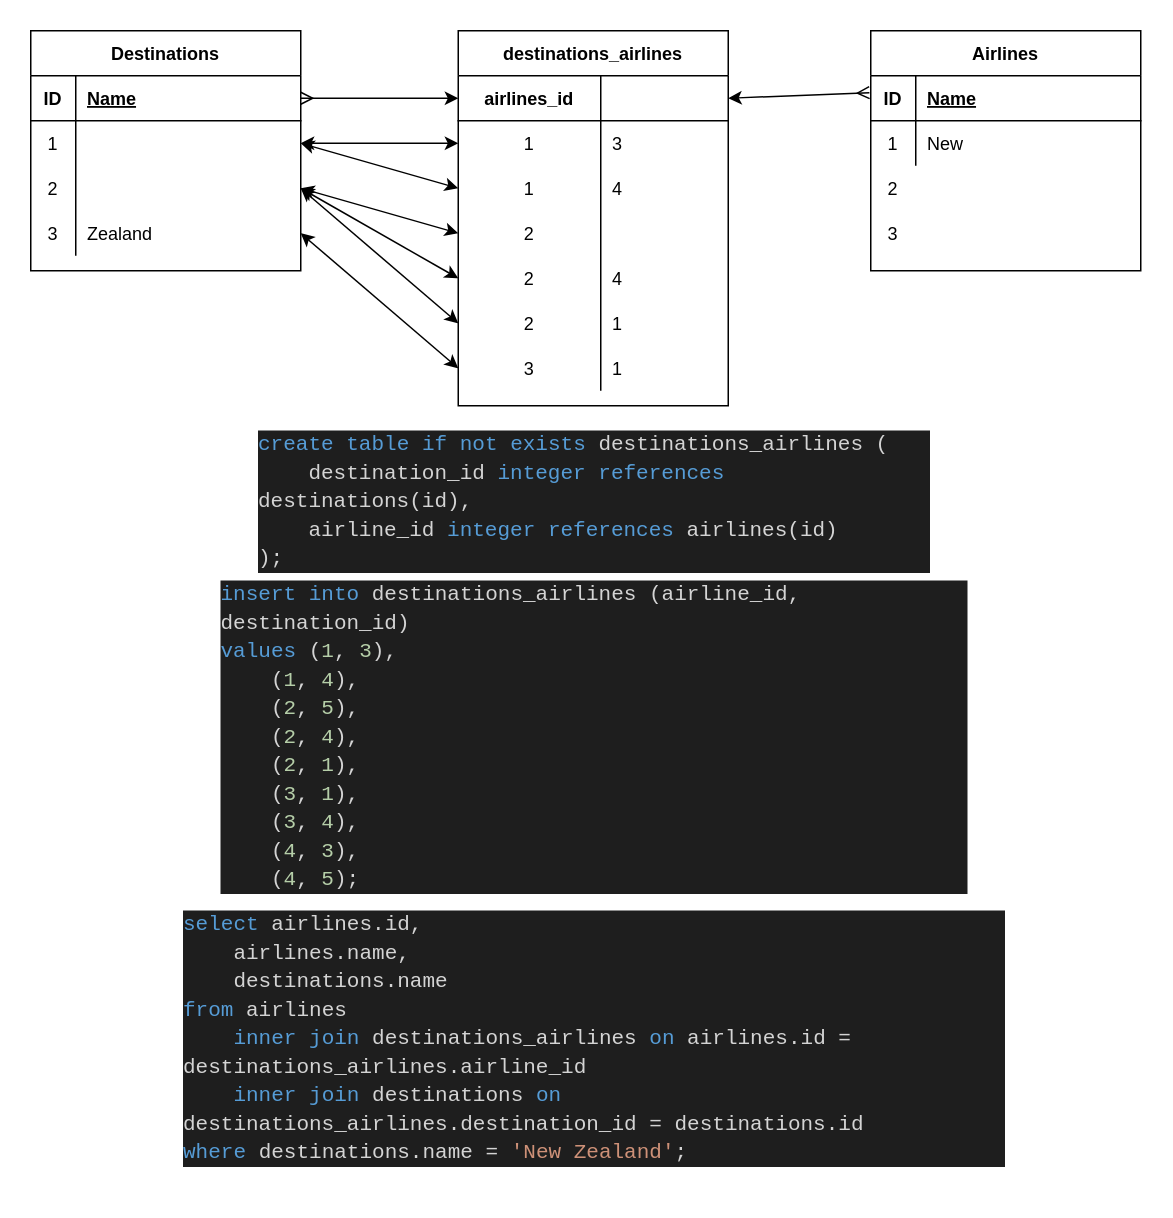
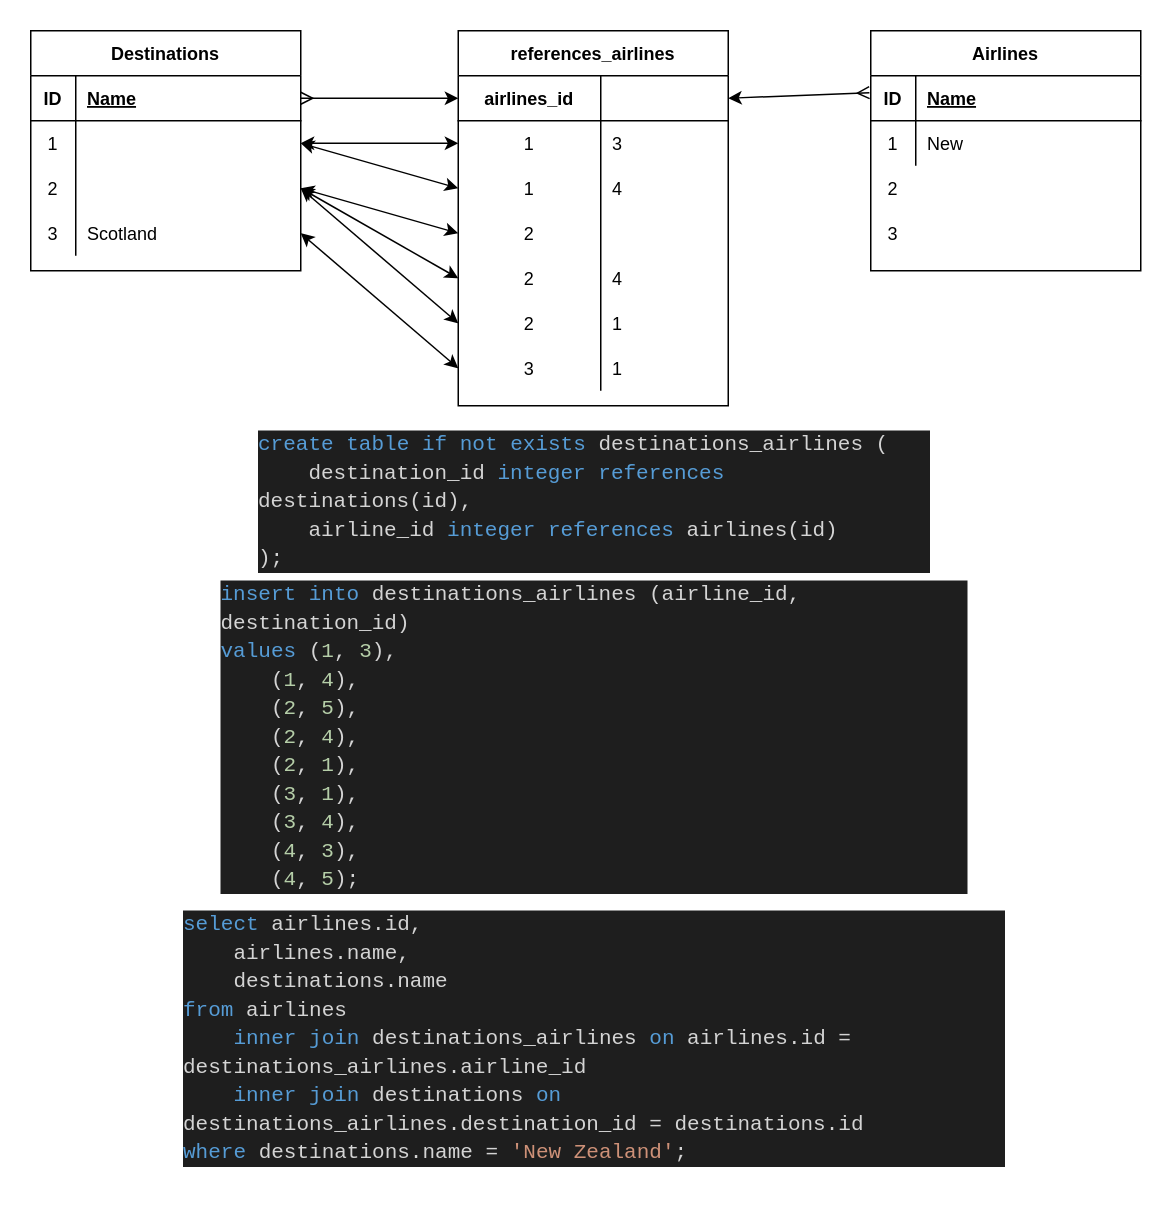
(593, 54) -> (593, 54)
(120, 234) -> (125, 234)
